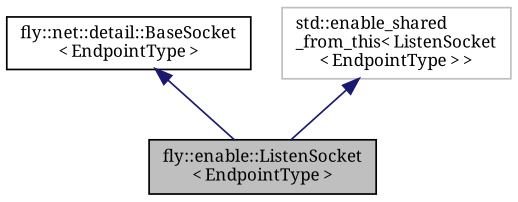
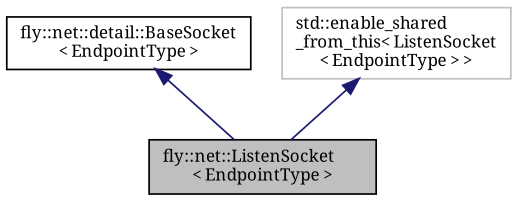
(263, 167) -> (263, 167)
